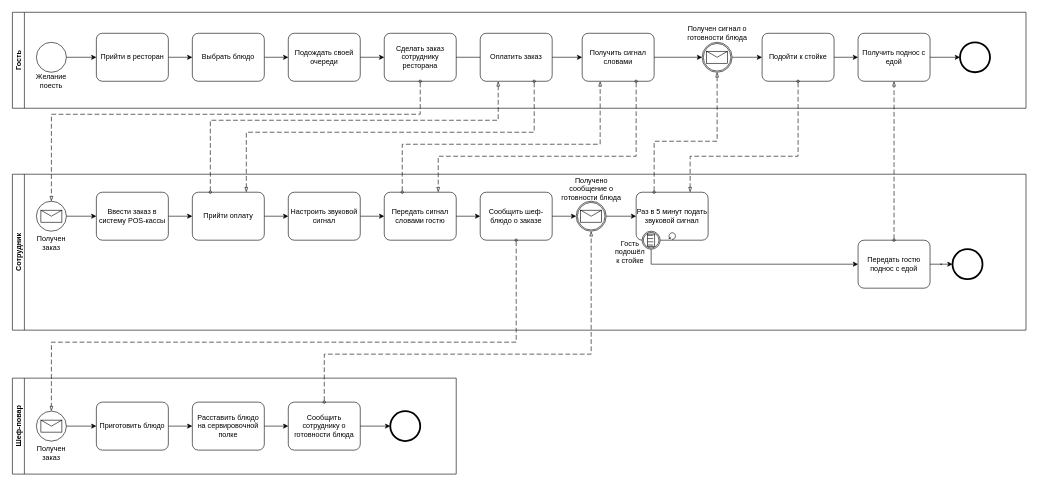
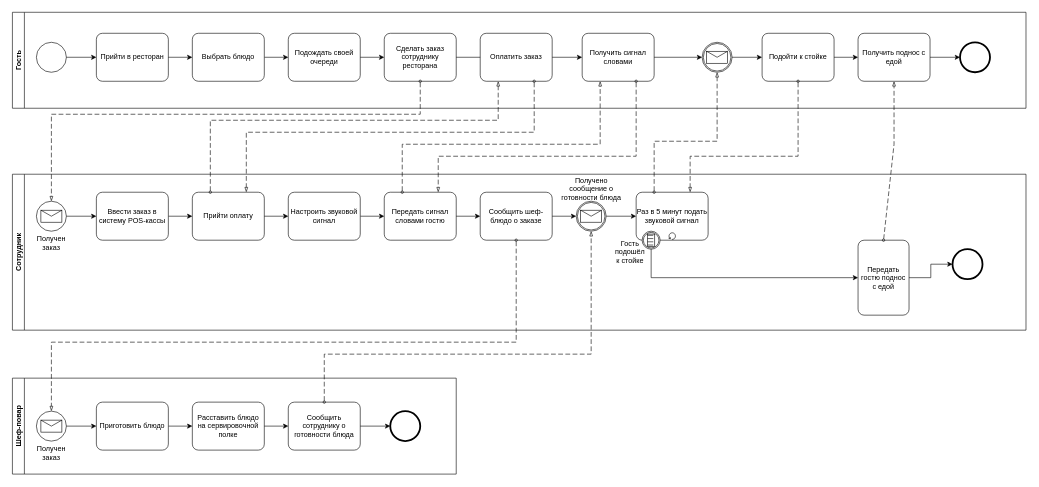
(717, 33) -> none
(51, 81) -> none
(894, 264) -> (884, 278)
